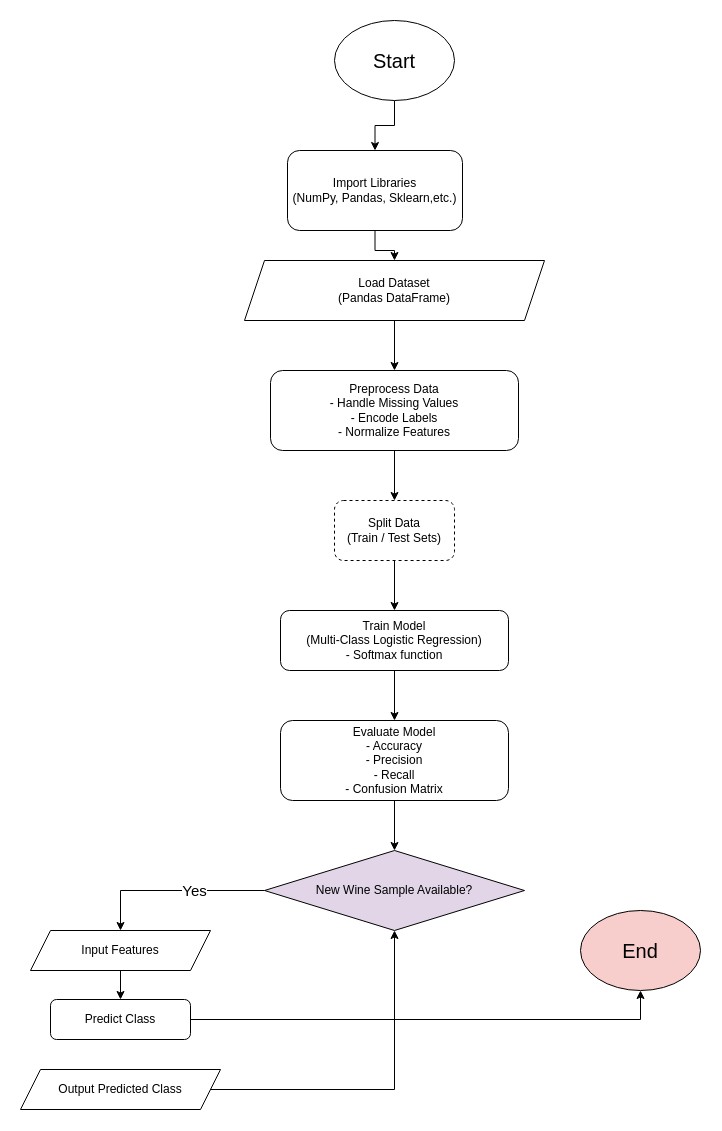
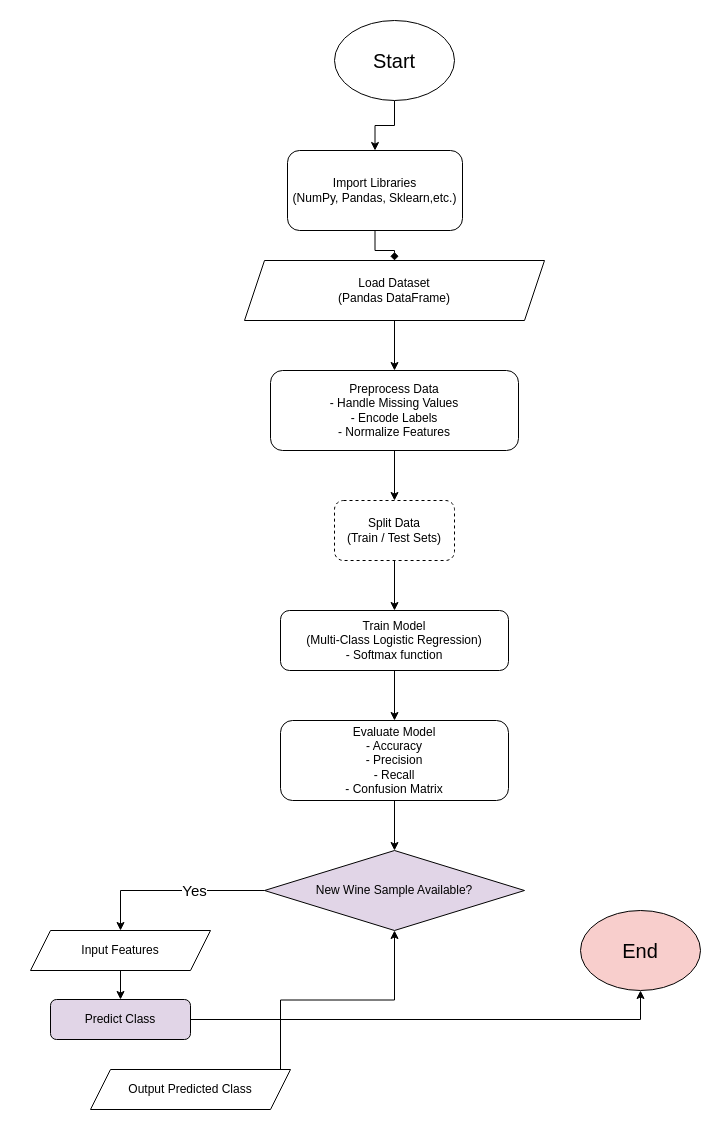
(393, 251) -> (392, 251)
(121, 1020) -> (121, 1020)
(121, 1090) -> (191, 1090)
